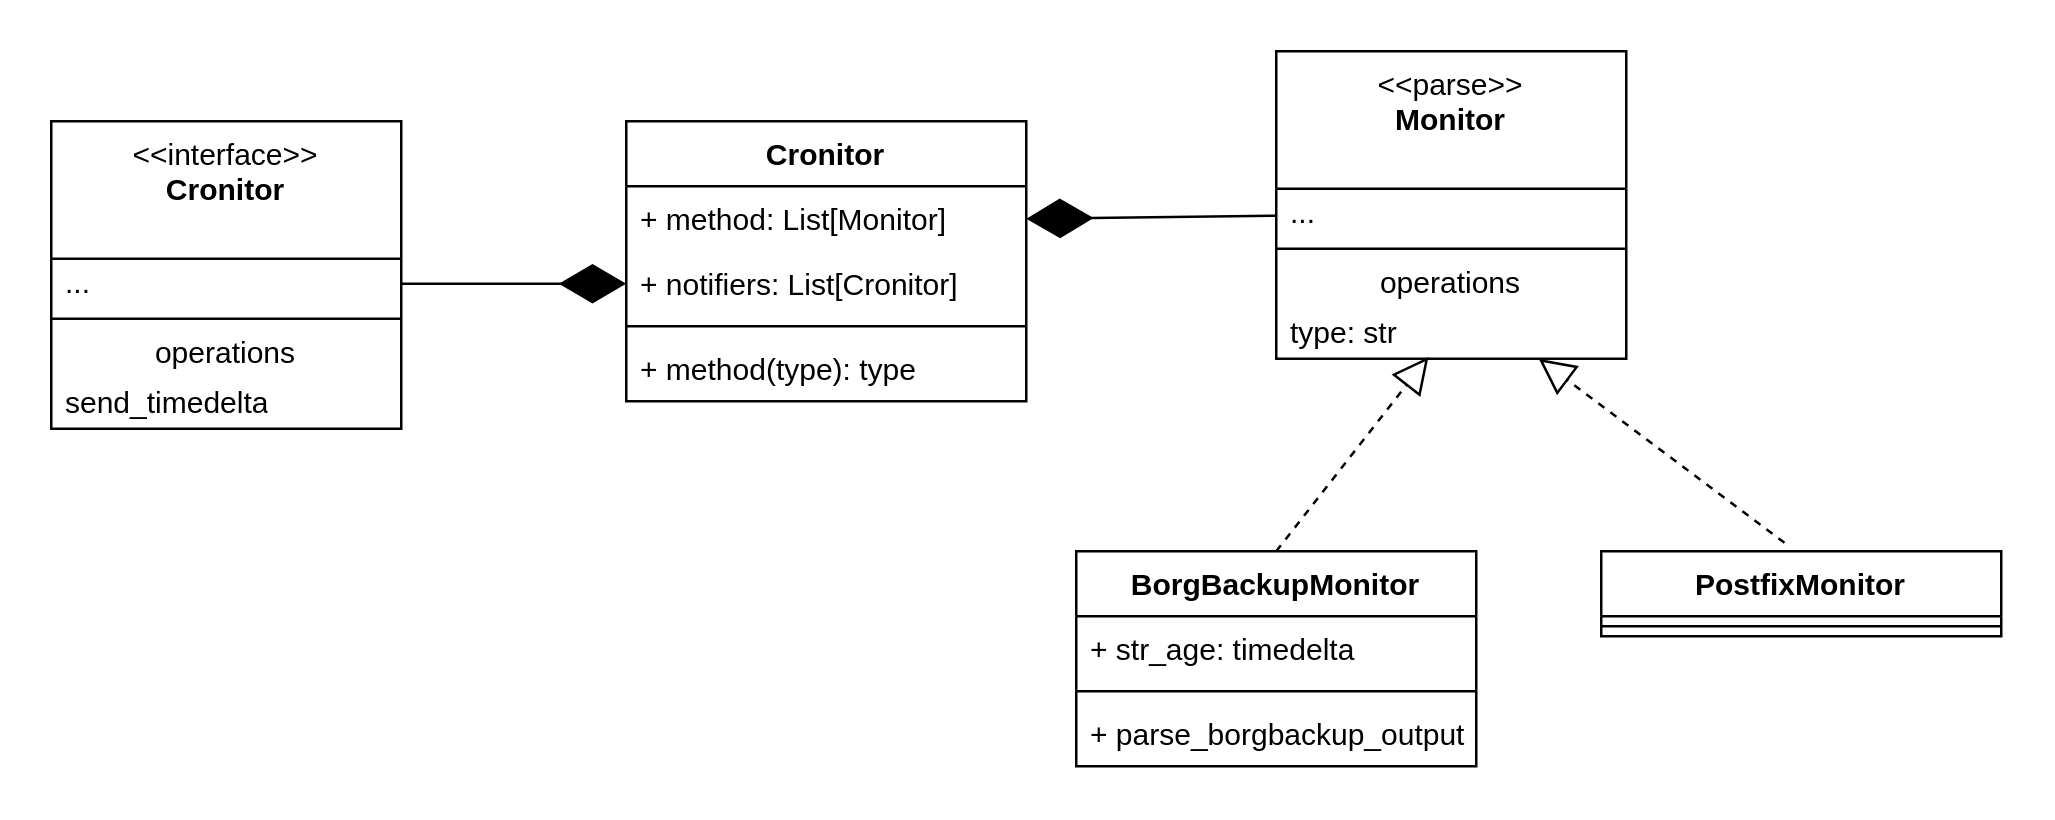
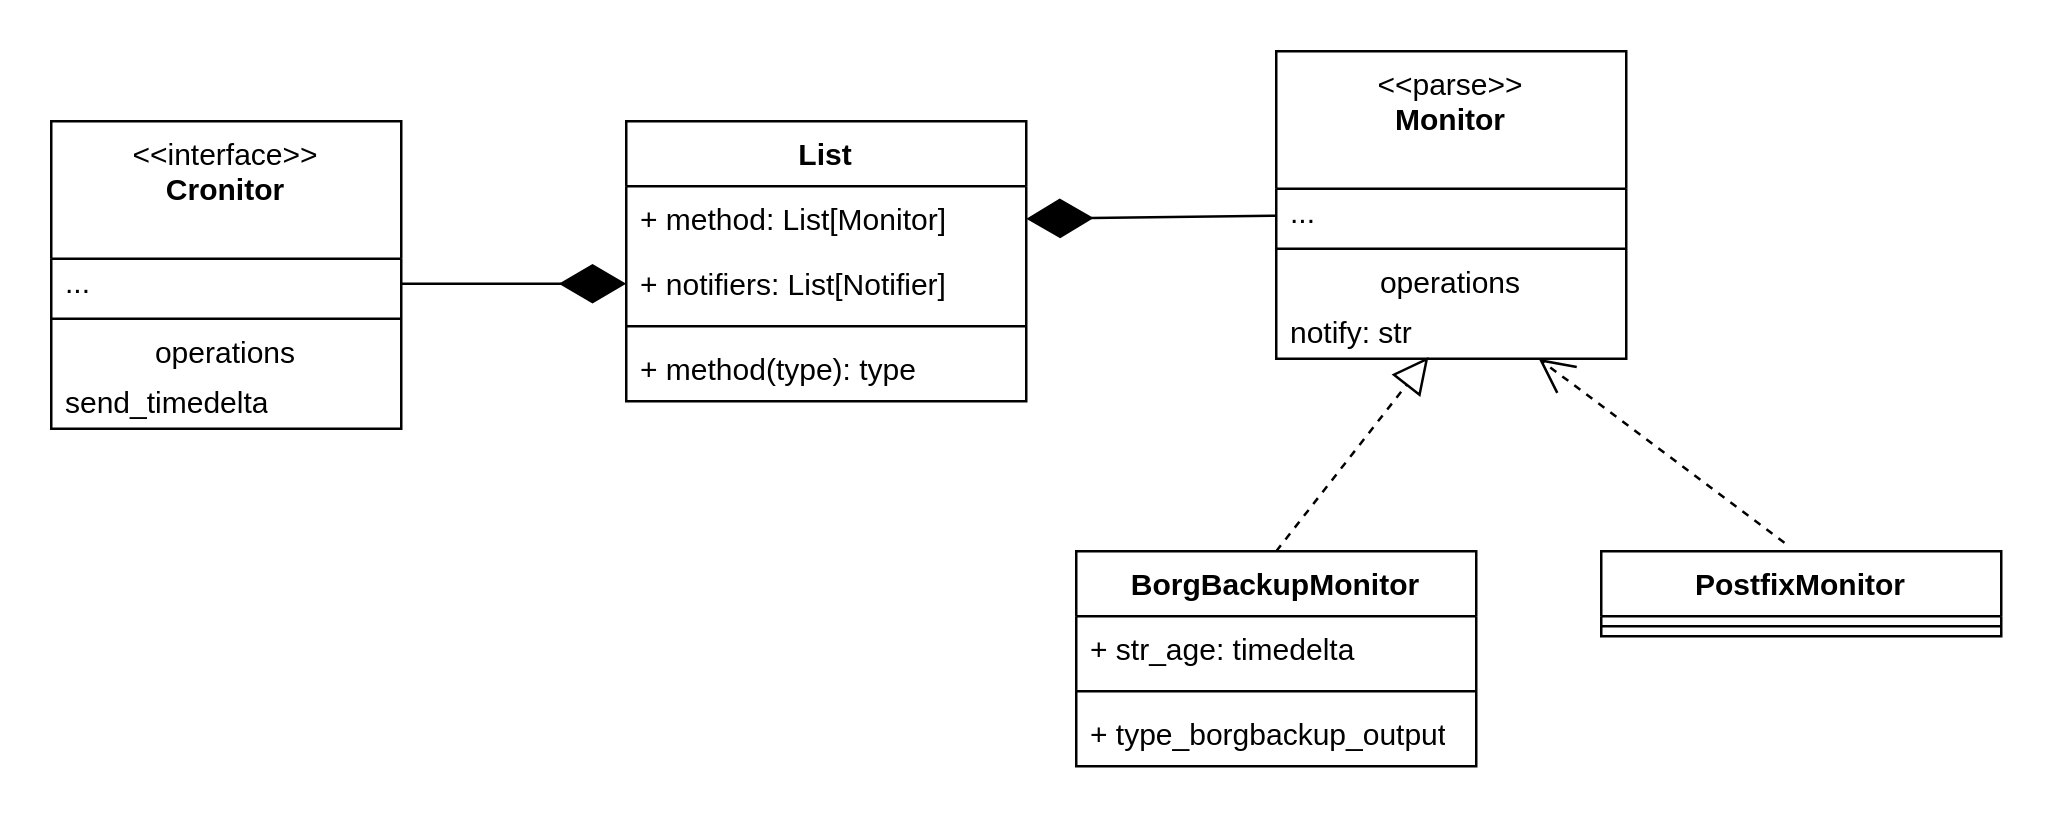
(826, 157) -> (826, 157)
(829, 305) -> (829, 305)
(1359, 334) -> (1372, 334)
(1568, 381) -> (1558, 373)
(1279, 755) -> (1279, 755)
